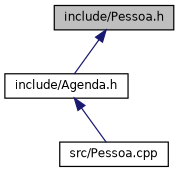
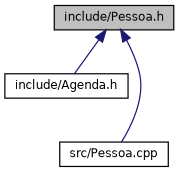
(94, 125) -> (140, 92)
